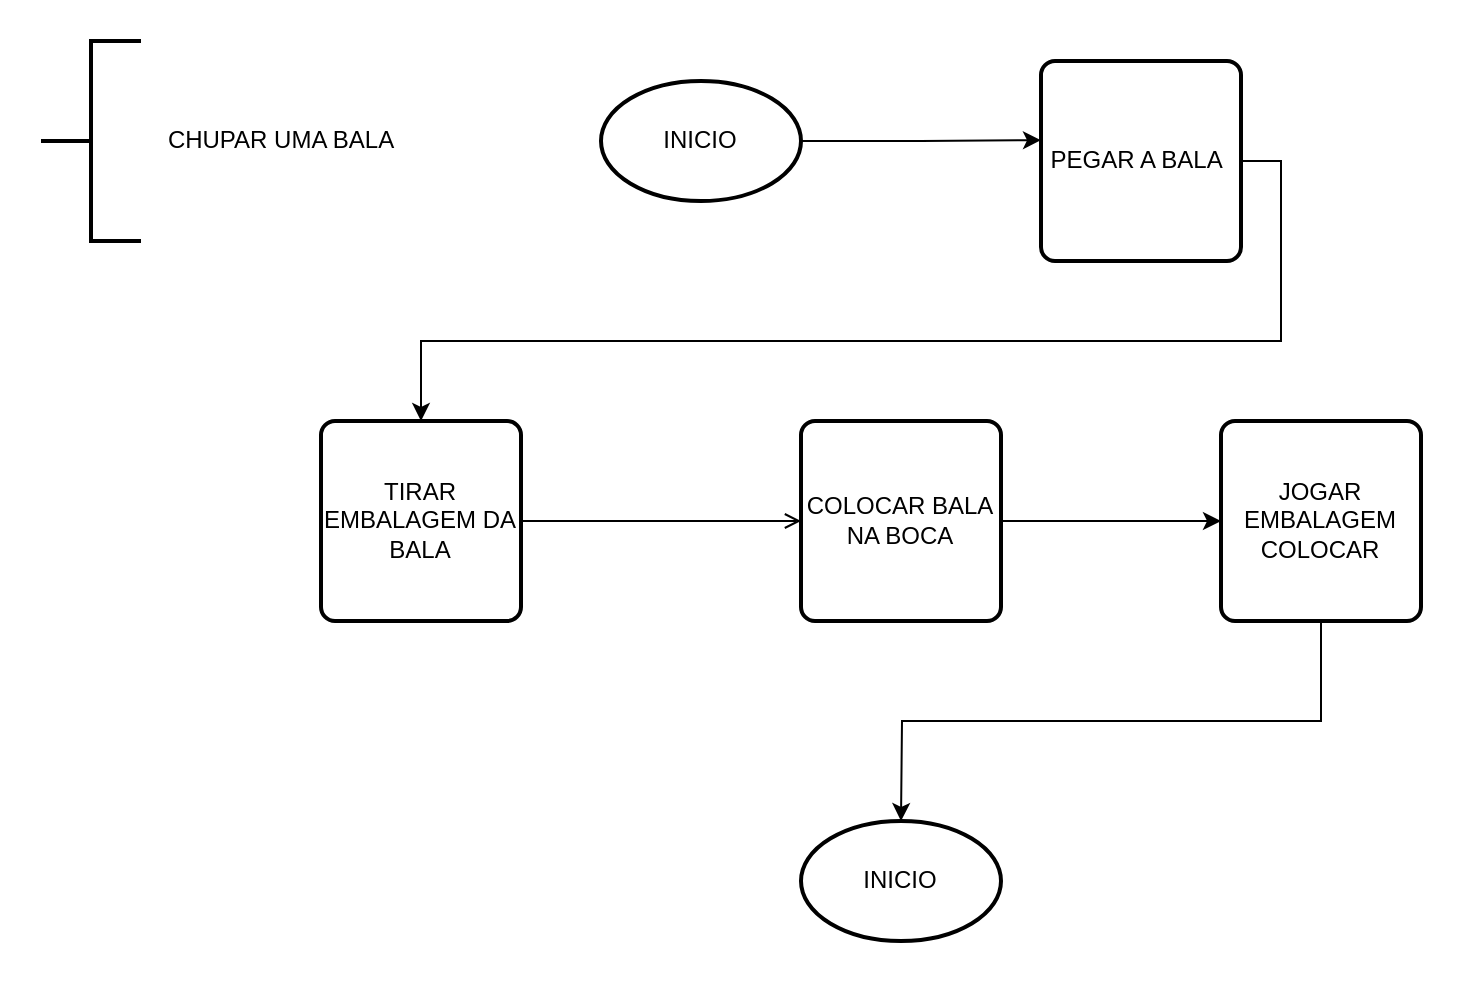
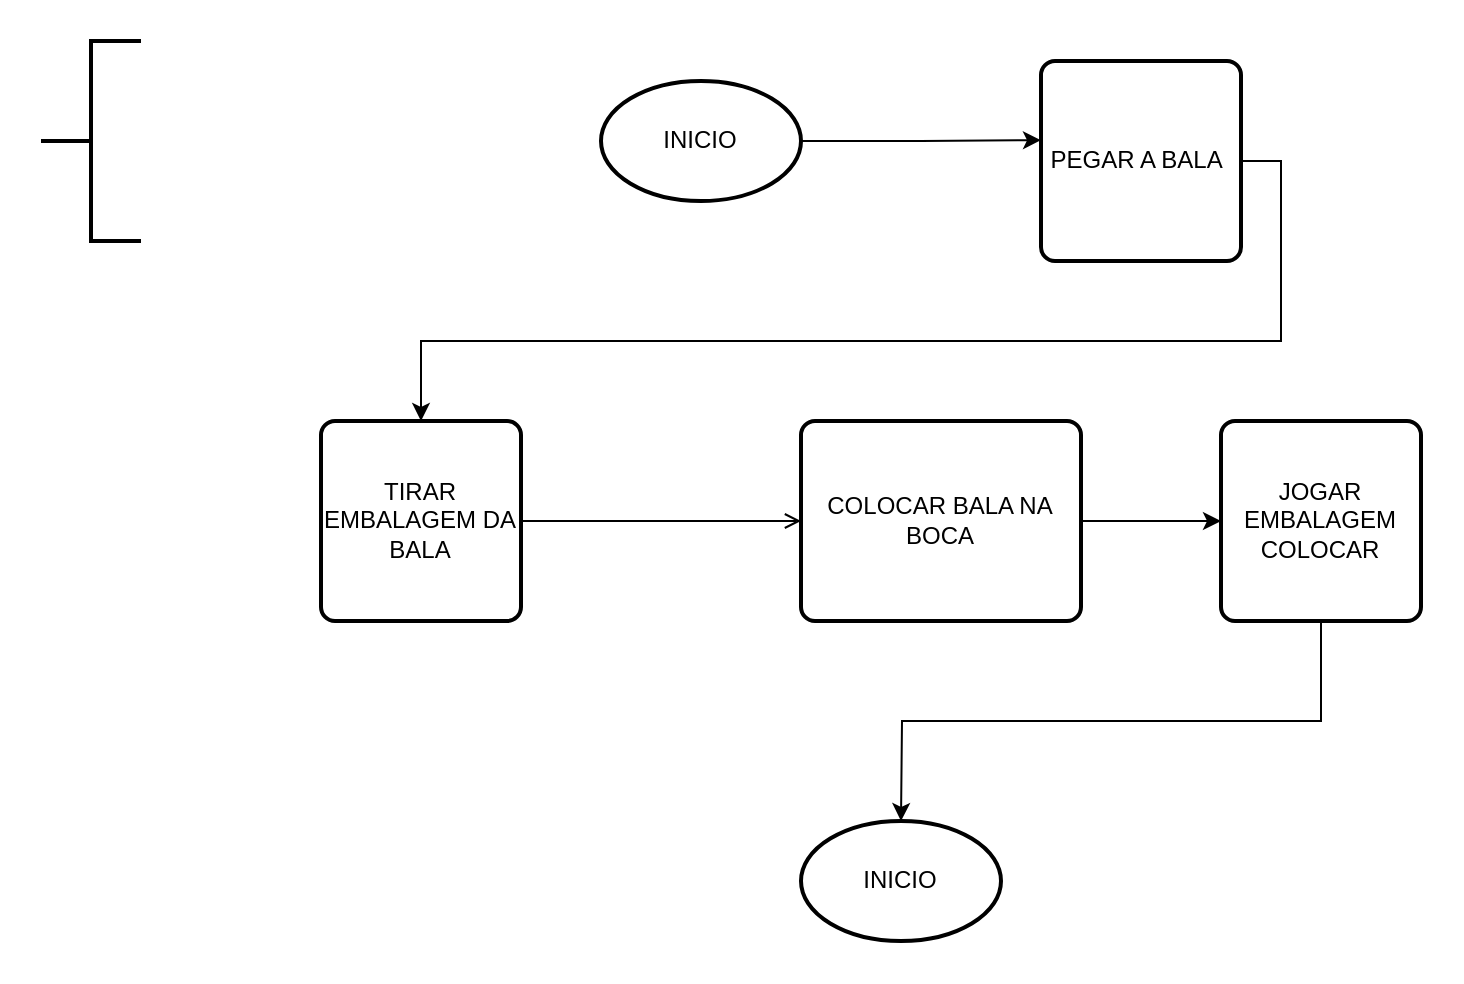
(281, 141) -> none
(901, 521) -> (941, 521)
